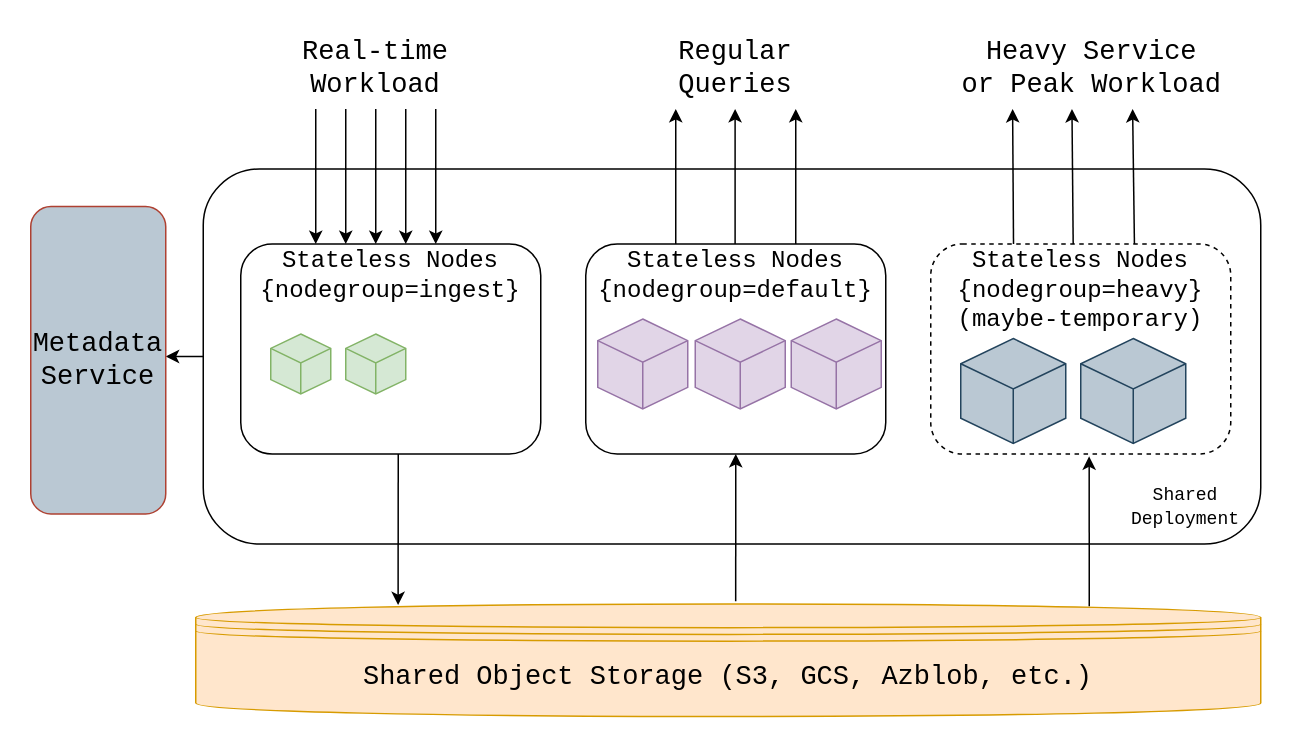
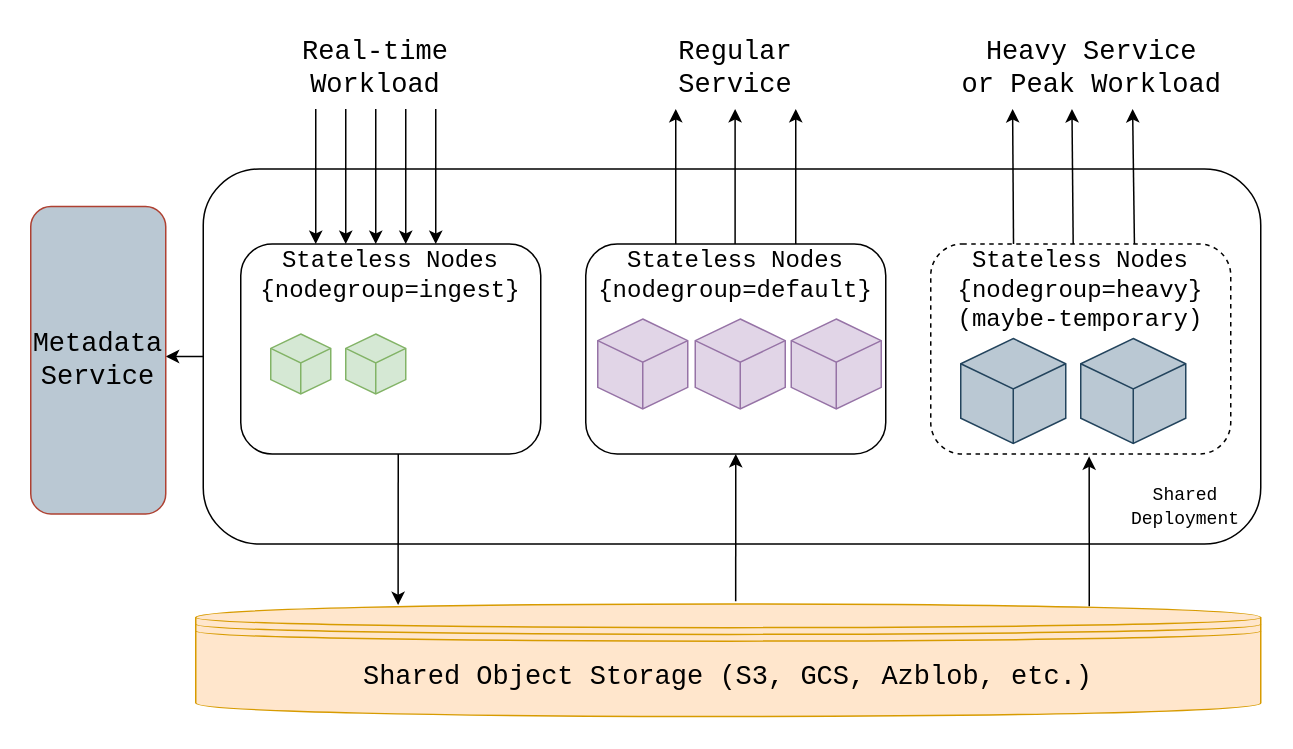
(736, 68) -> (736, 68)
